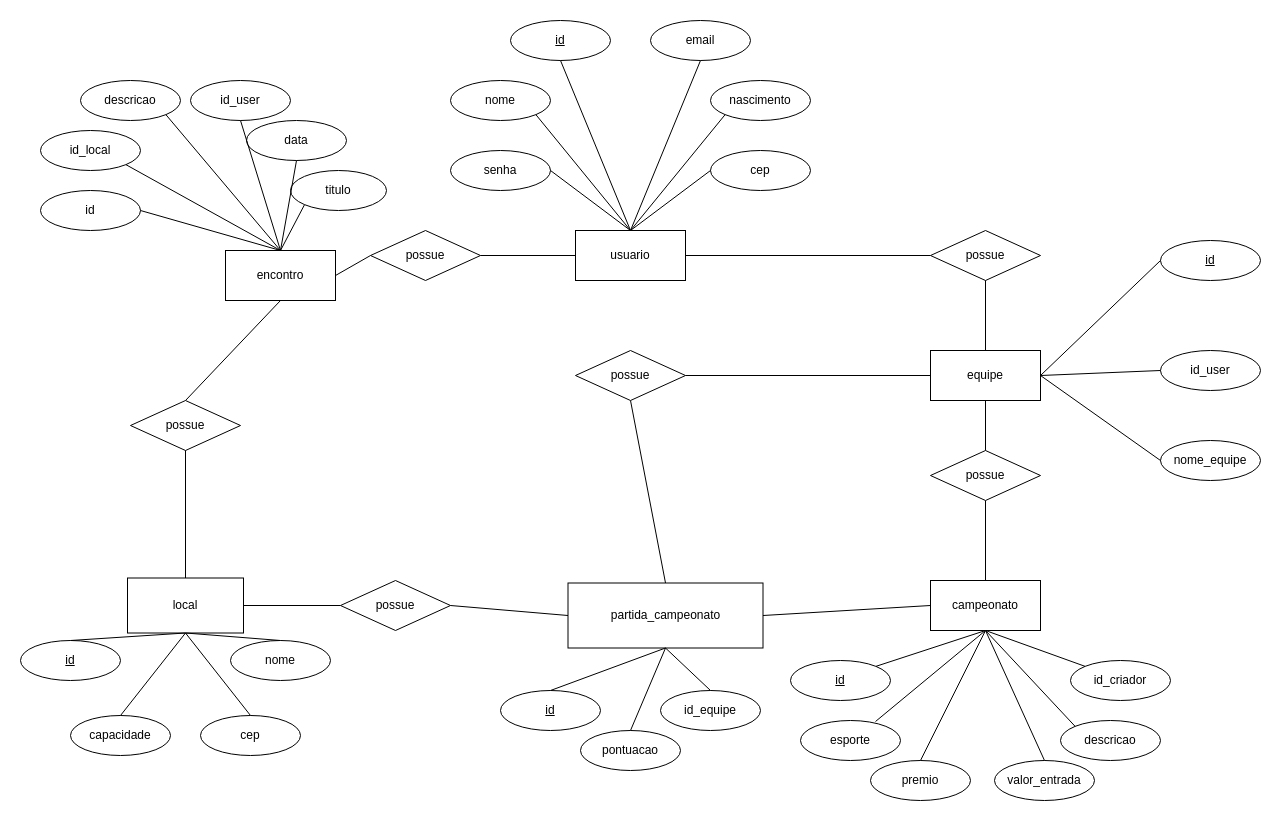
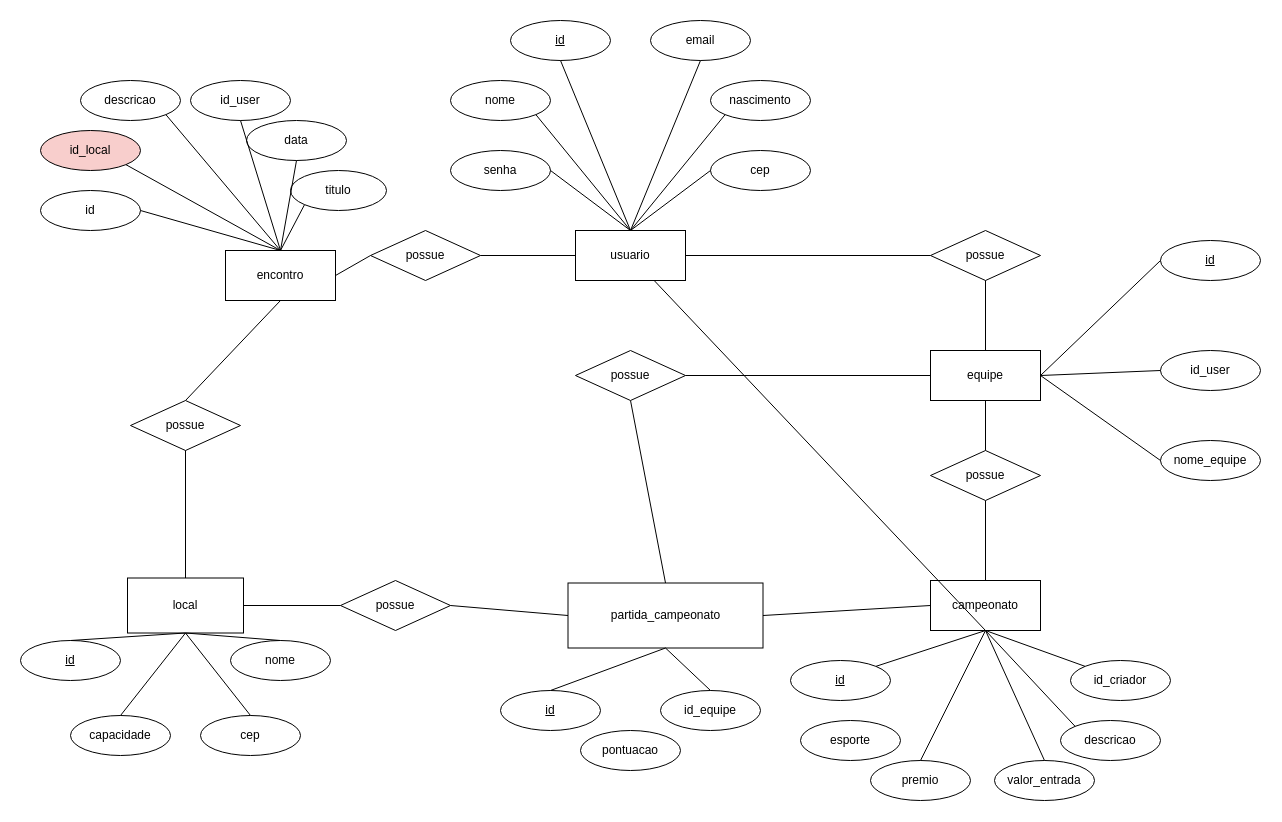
(91, 151) -> (91, 151)
(929, 677) -> (819, 455)
(647, 691) -> none
